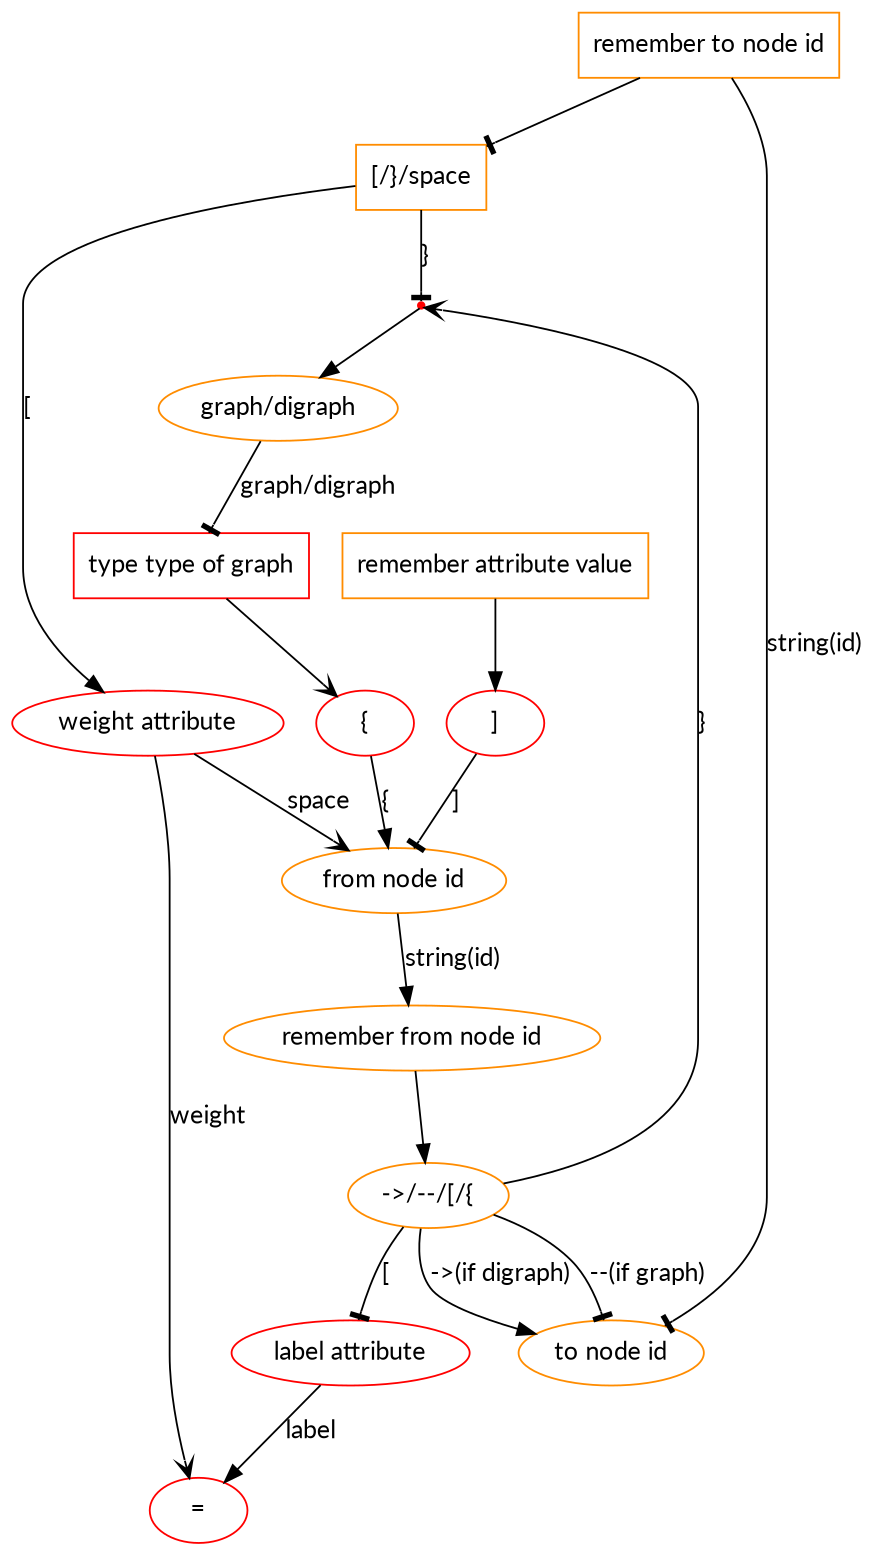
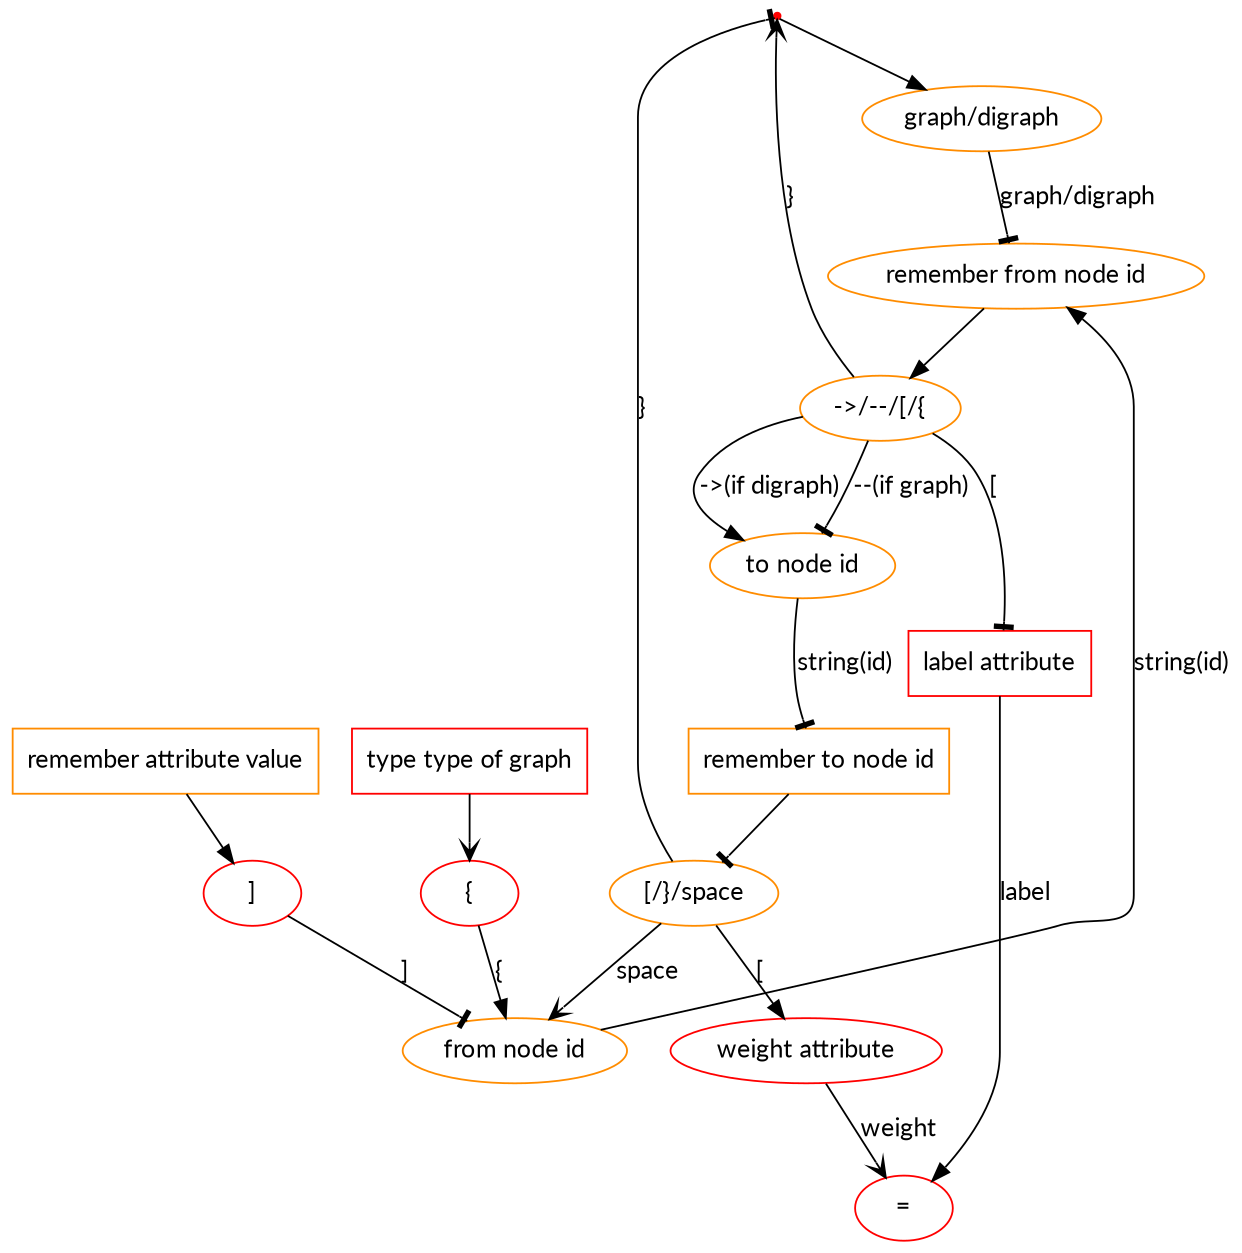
(421, 177) -> (694, 893)
(237, 483) -> (998, 193)
(767, 715) -> (794, 659)
(264, 797) -> (612, 965)
(351, 1353) -> (1000, 663)
